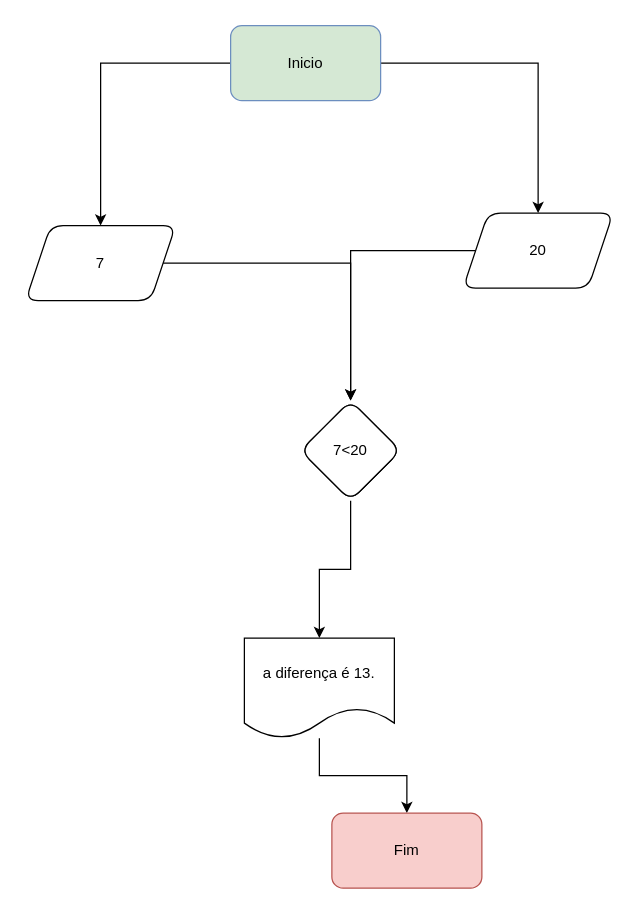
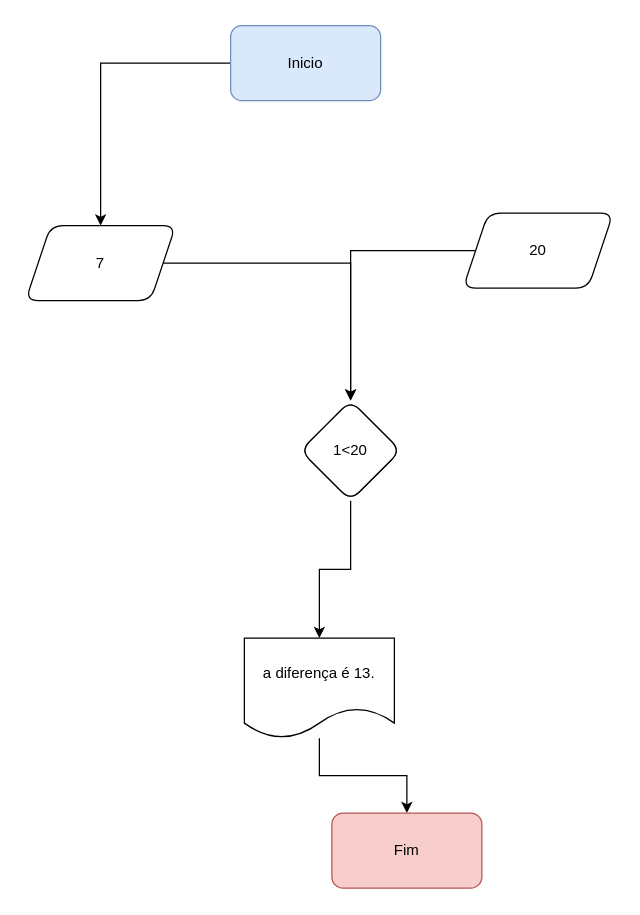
(306, 63) -> (306, 63)
(530, 63) -> none
(351, 451) -> (351, 451)
